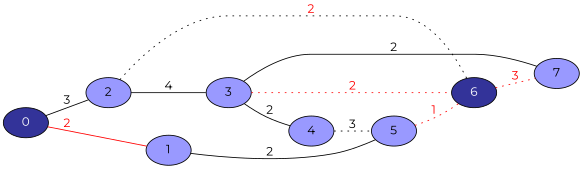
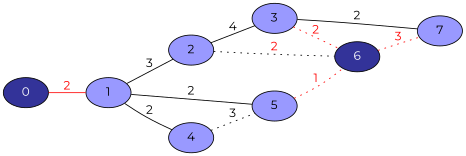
(67, 108) -> (150, 71)
(266, 117) -> (148, 118)
